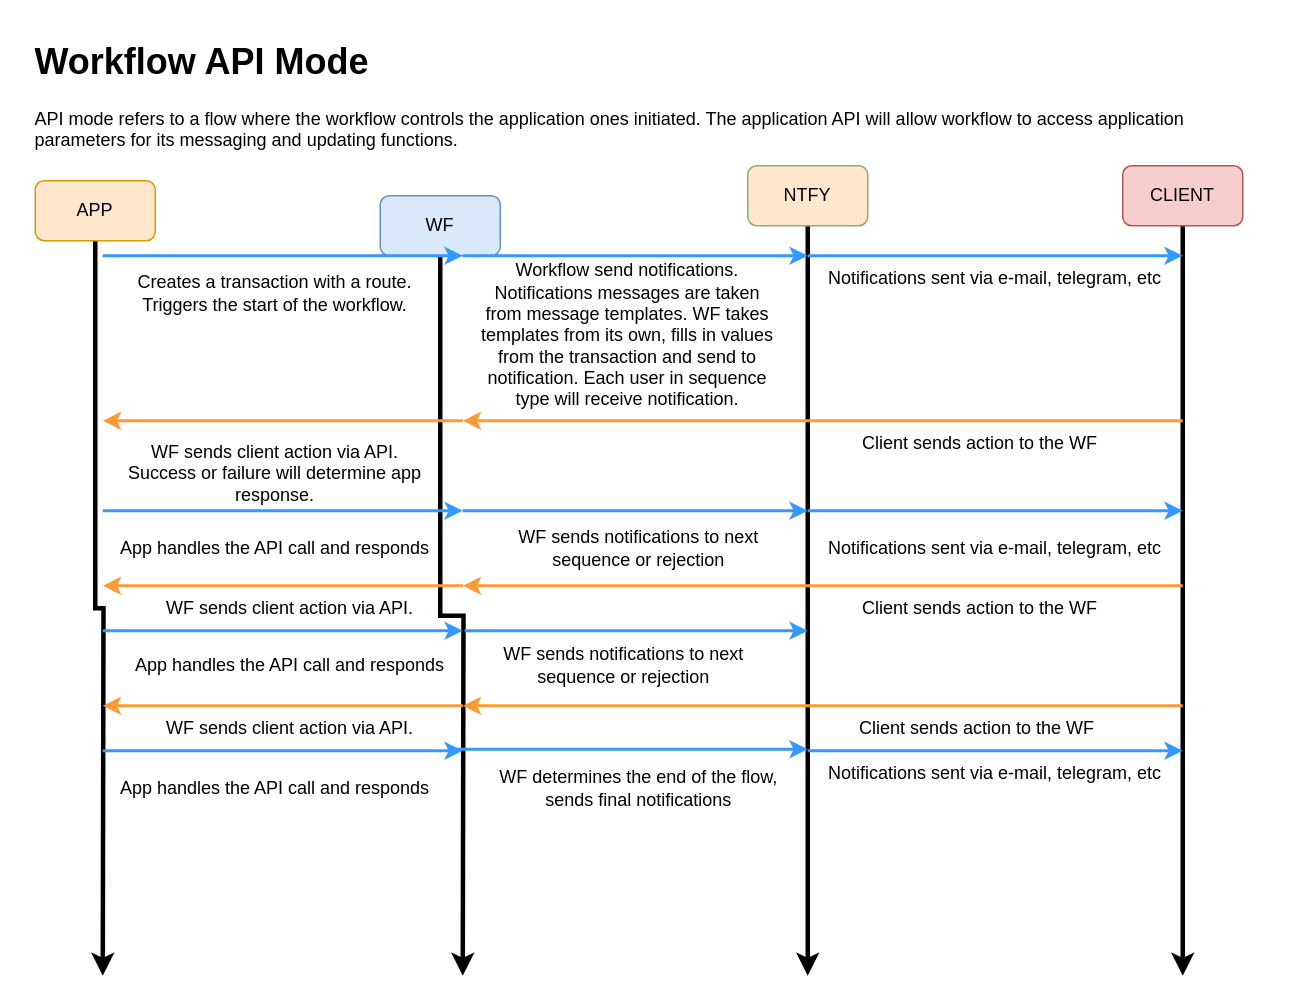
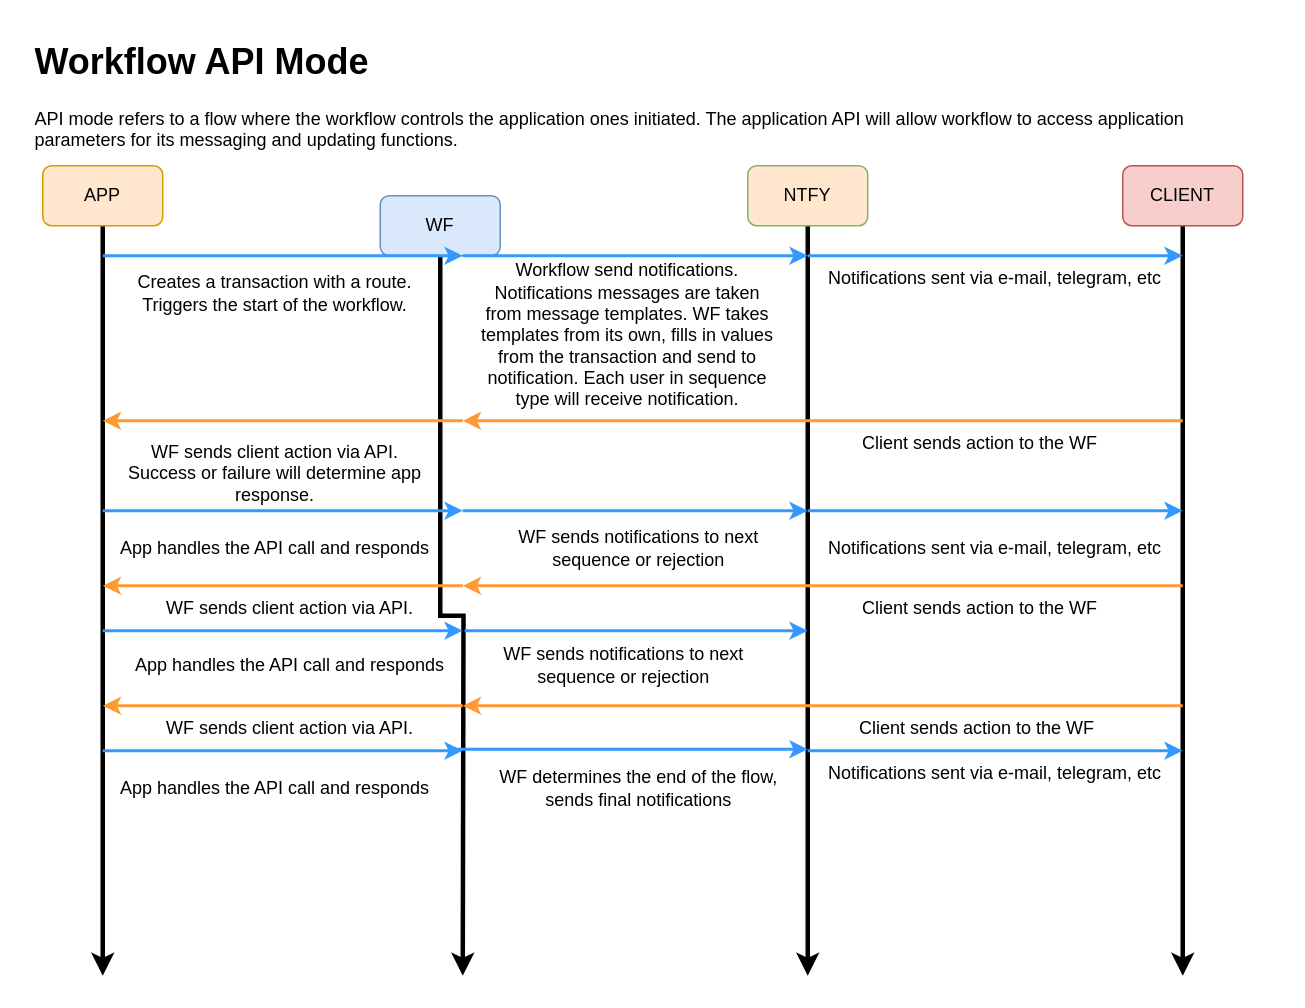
(95, 211) -> (103, 196)
